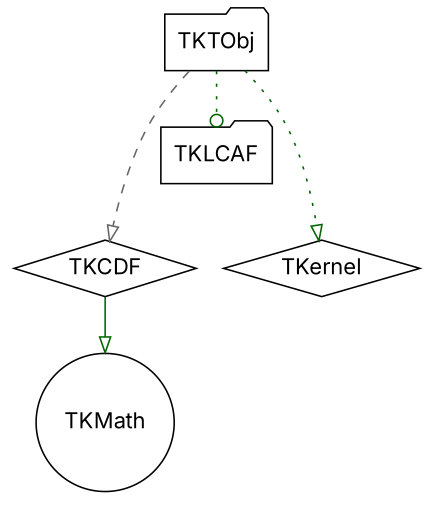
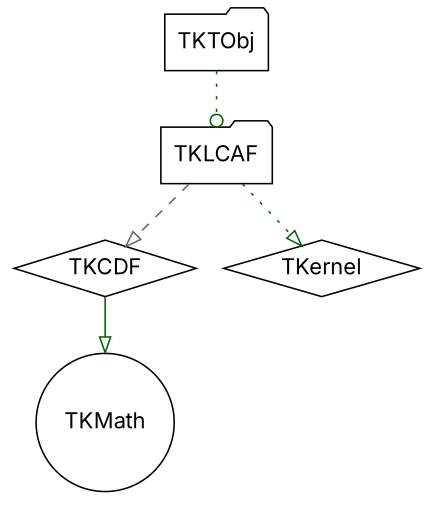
(294, 142) -> (267, 209)
(140, 143) -> (163, 210)
